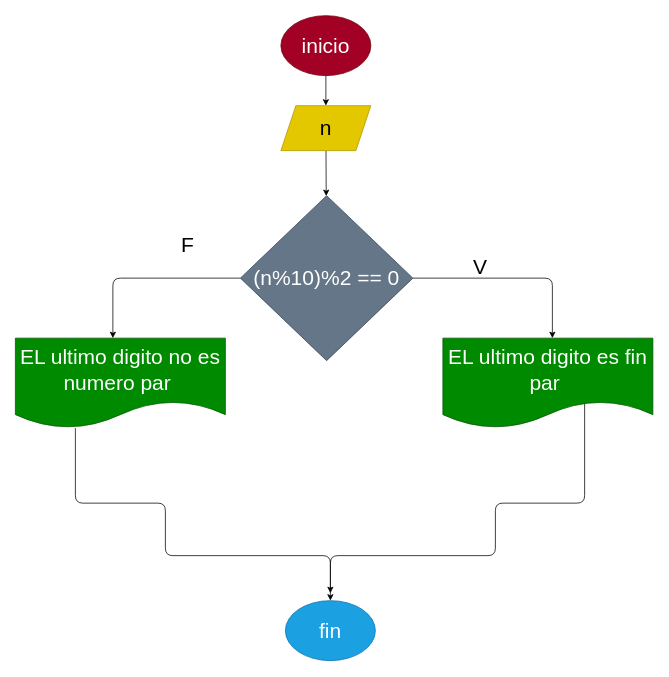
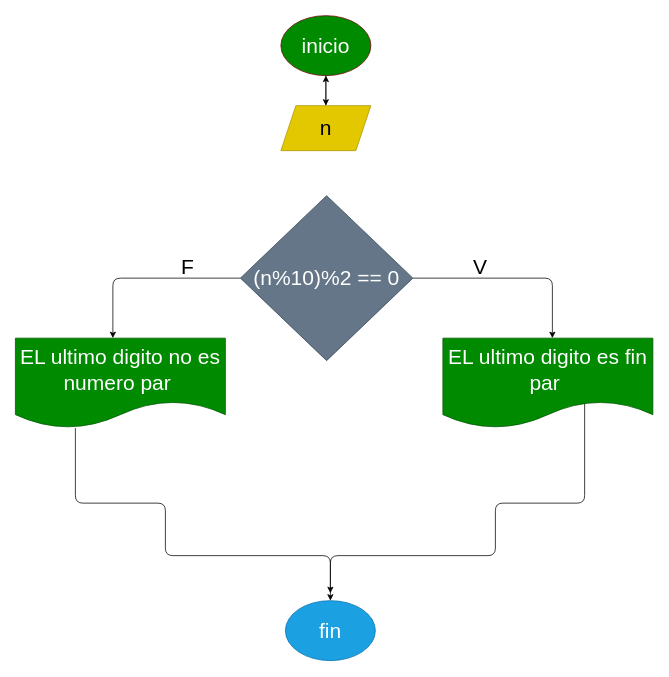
(326, 45) -> (326, 45)
(326, 188) -> (326, 103)
(188, 244) -> (188, 267)
